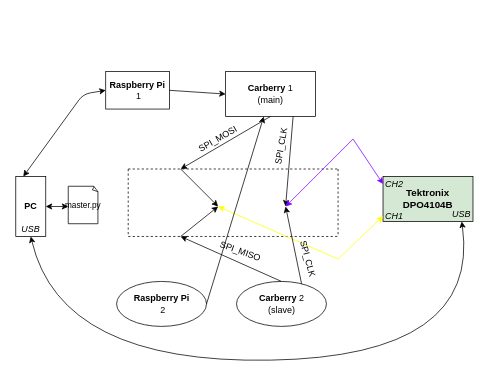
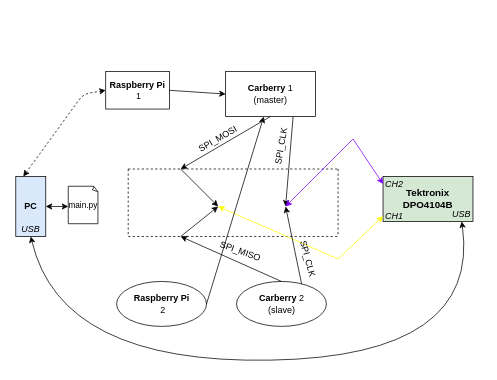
(270, 94) -> (270, 94)
(58, 129) -> (58, 129)
(83, 205) -> (83, 205)
(30, 207) -> (30, 207)
